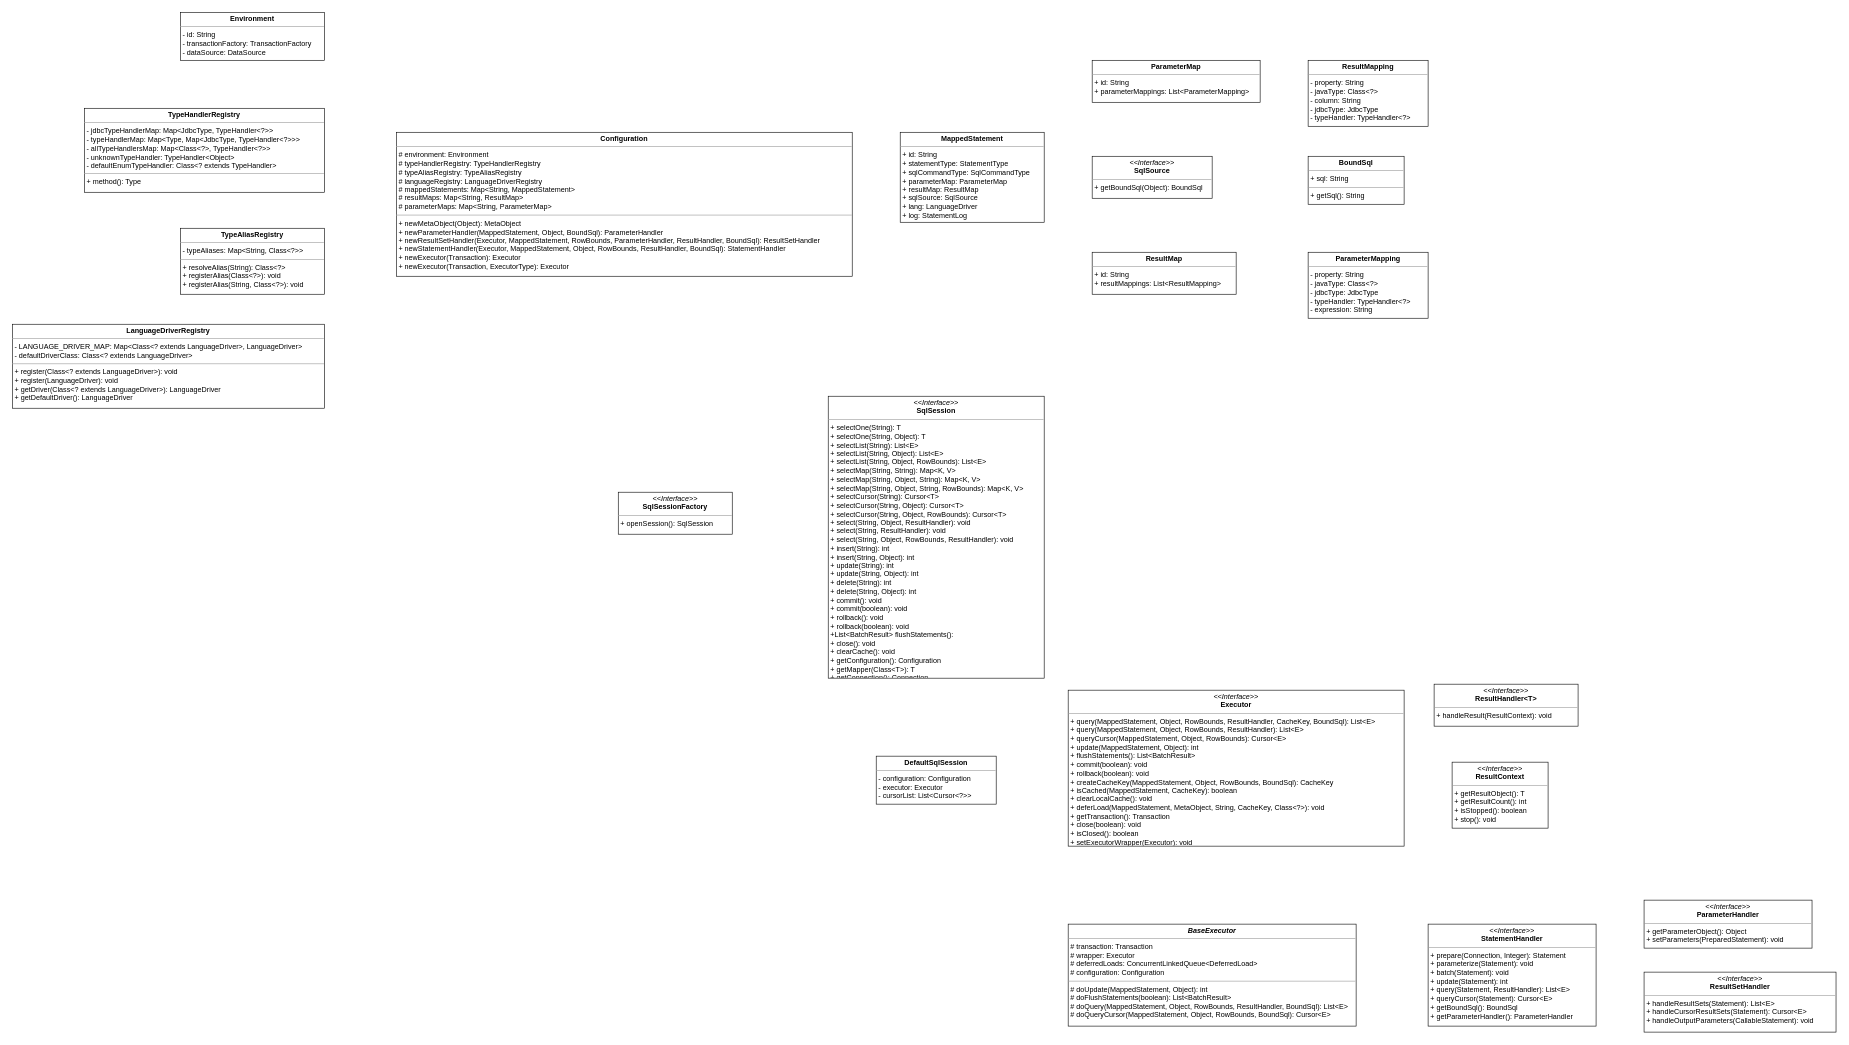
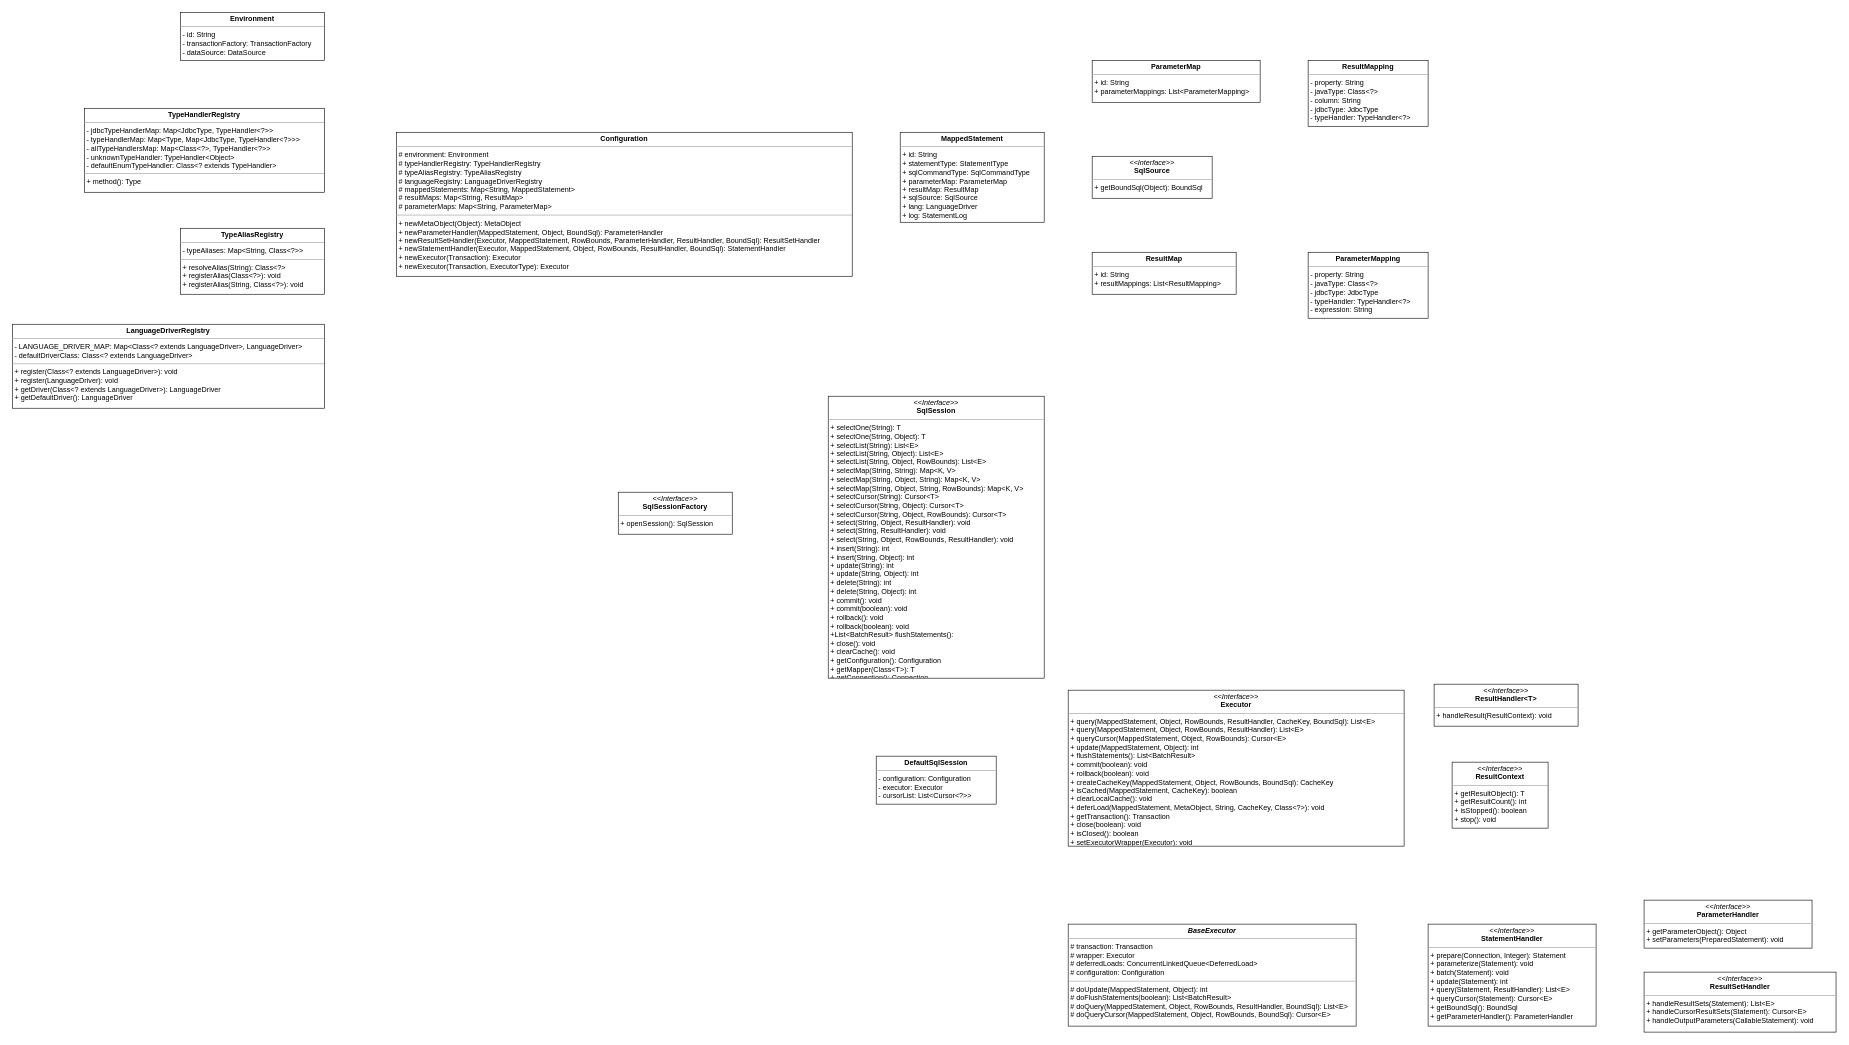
(1356, 180) -> none
